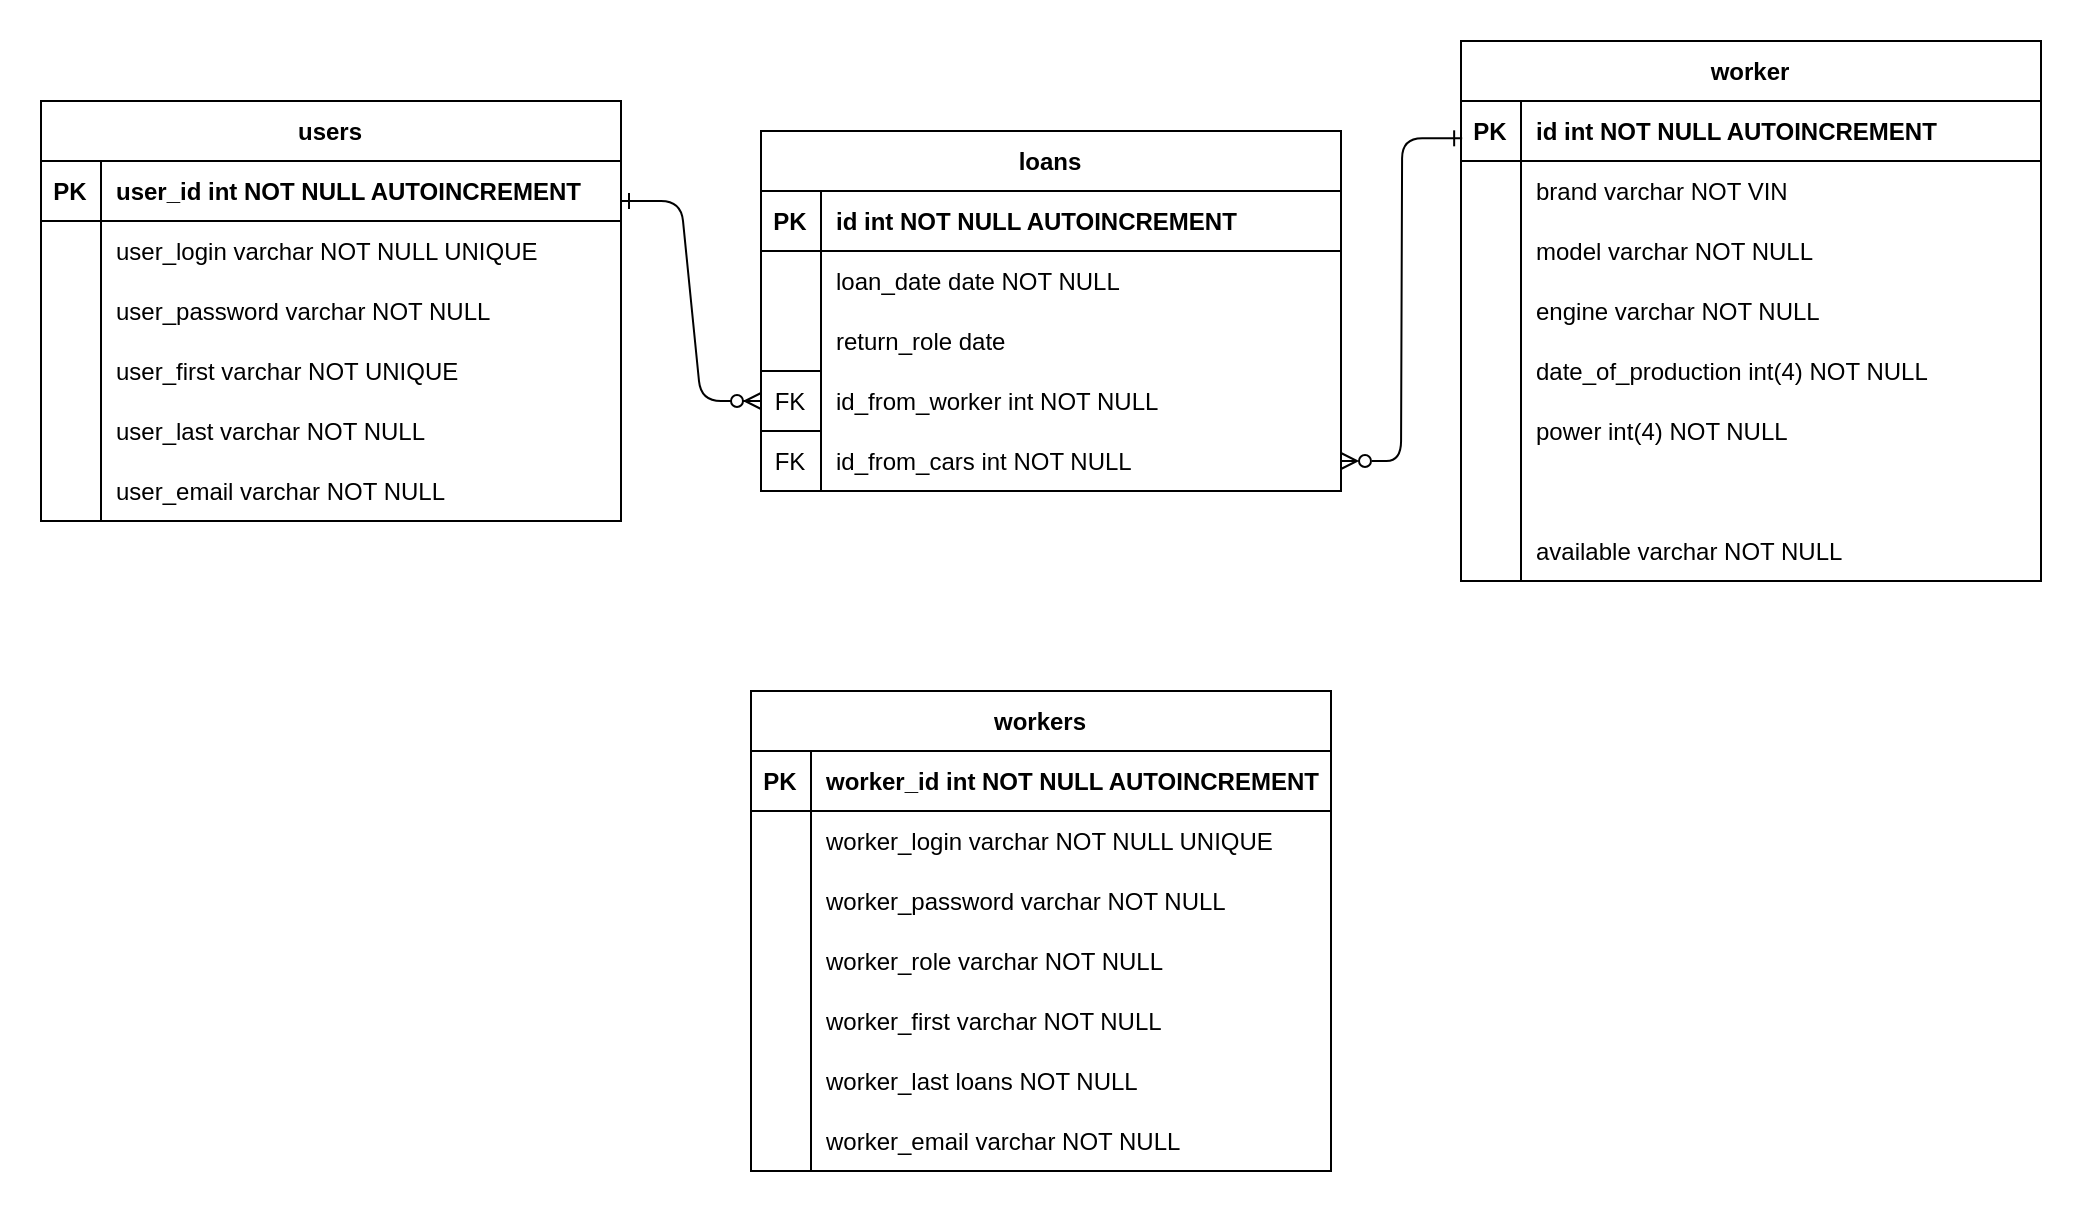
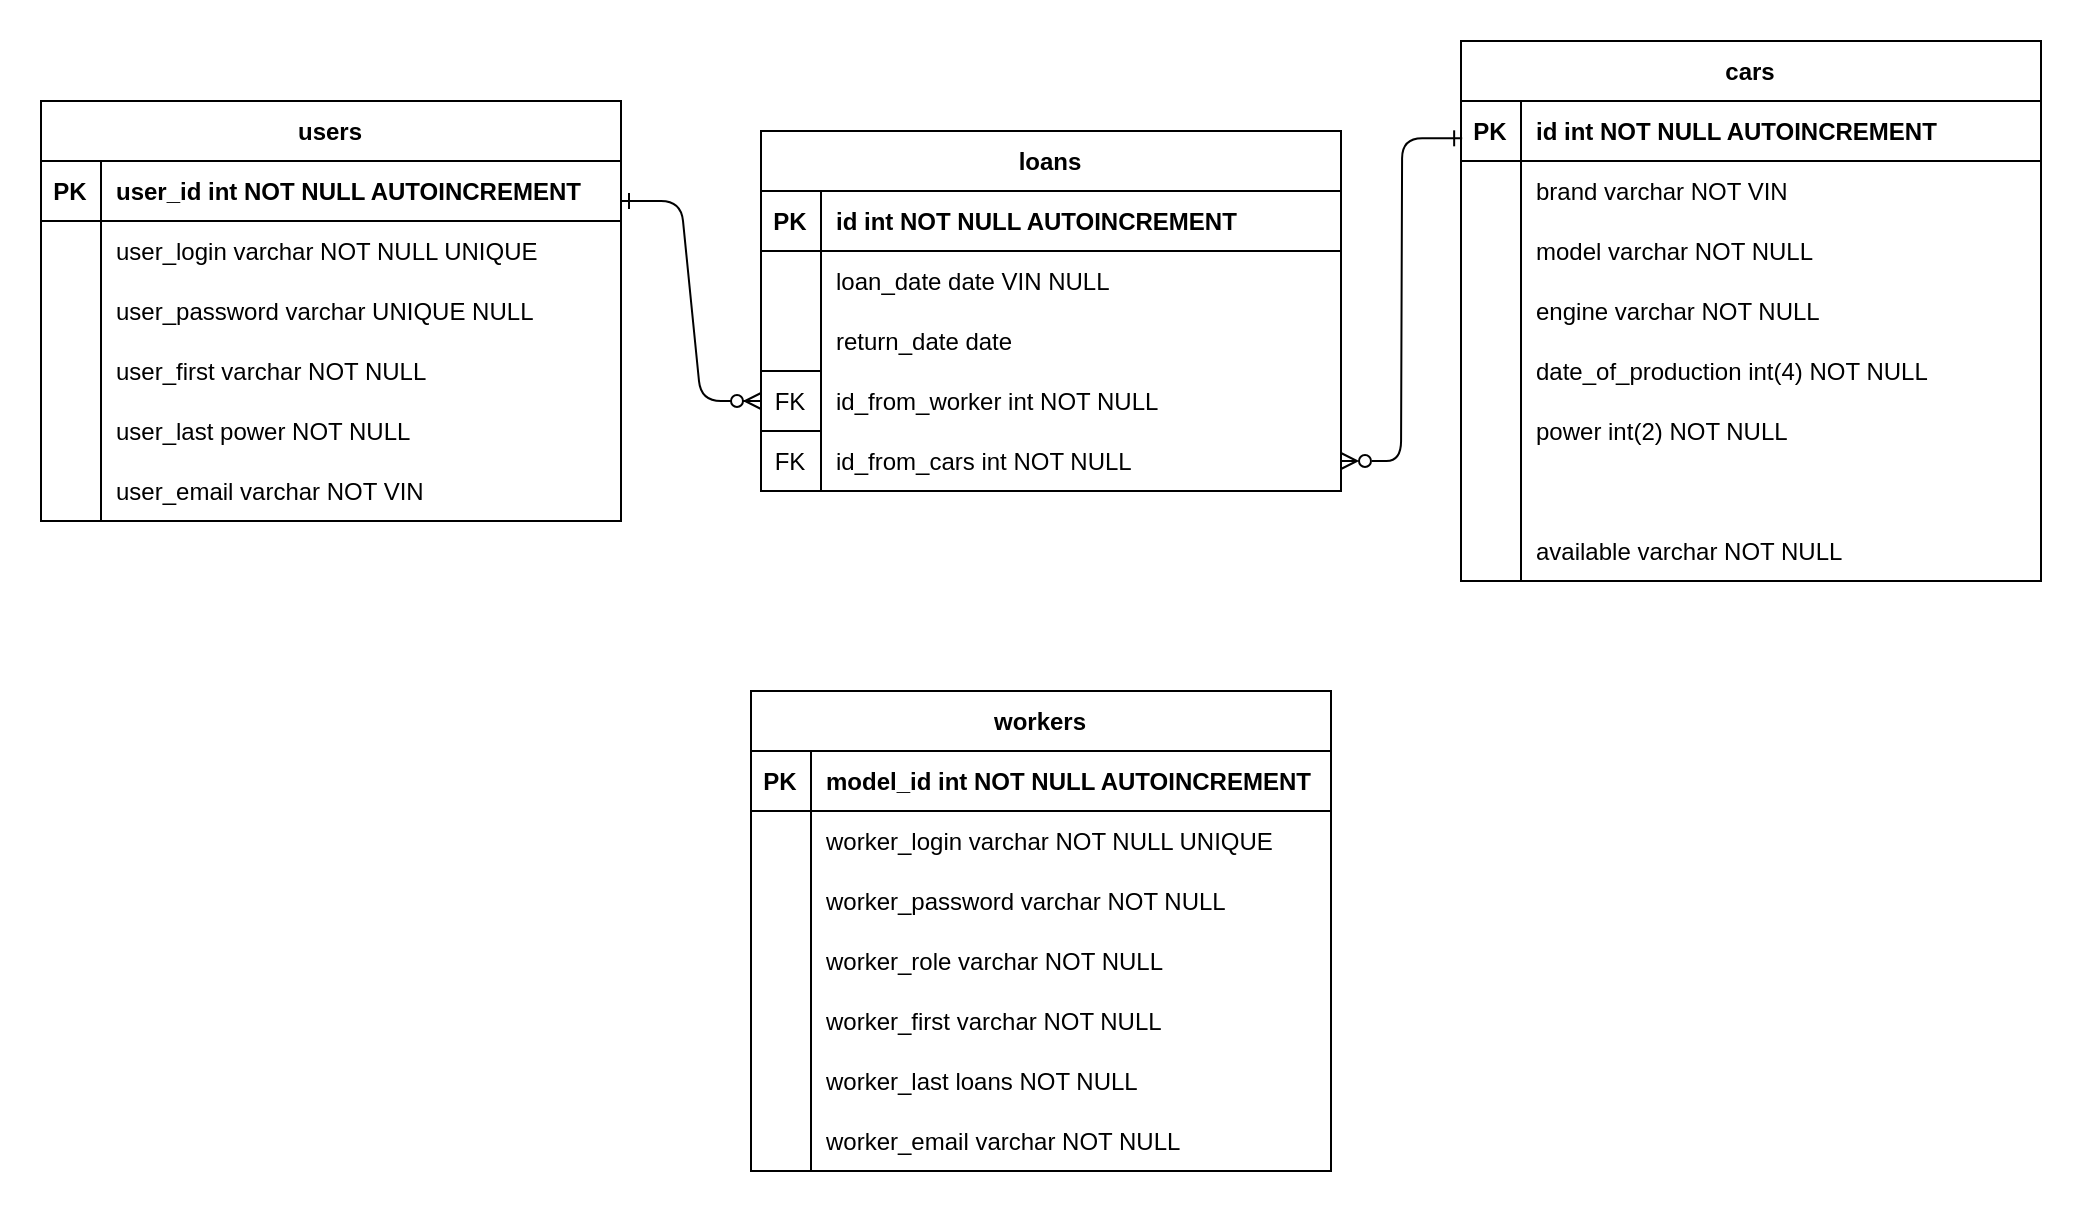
(1750, 72) -> (1750, 72)
(978, 282) -> (978, 282)
(308, 312) -> (328, 312)
(937, 342) -> (940, 342)
(298, 372) -> (285, 372)
(278, 432) -> (265, 432)
(1665, 432) -> (1665, 432)
(282, 492) -> (275, 492)
(1049, 782) -> (1039, 782)
